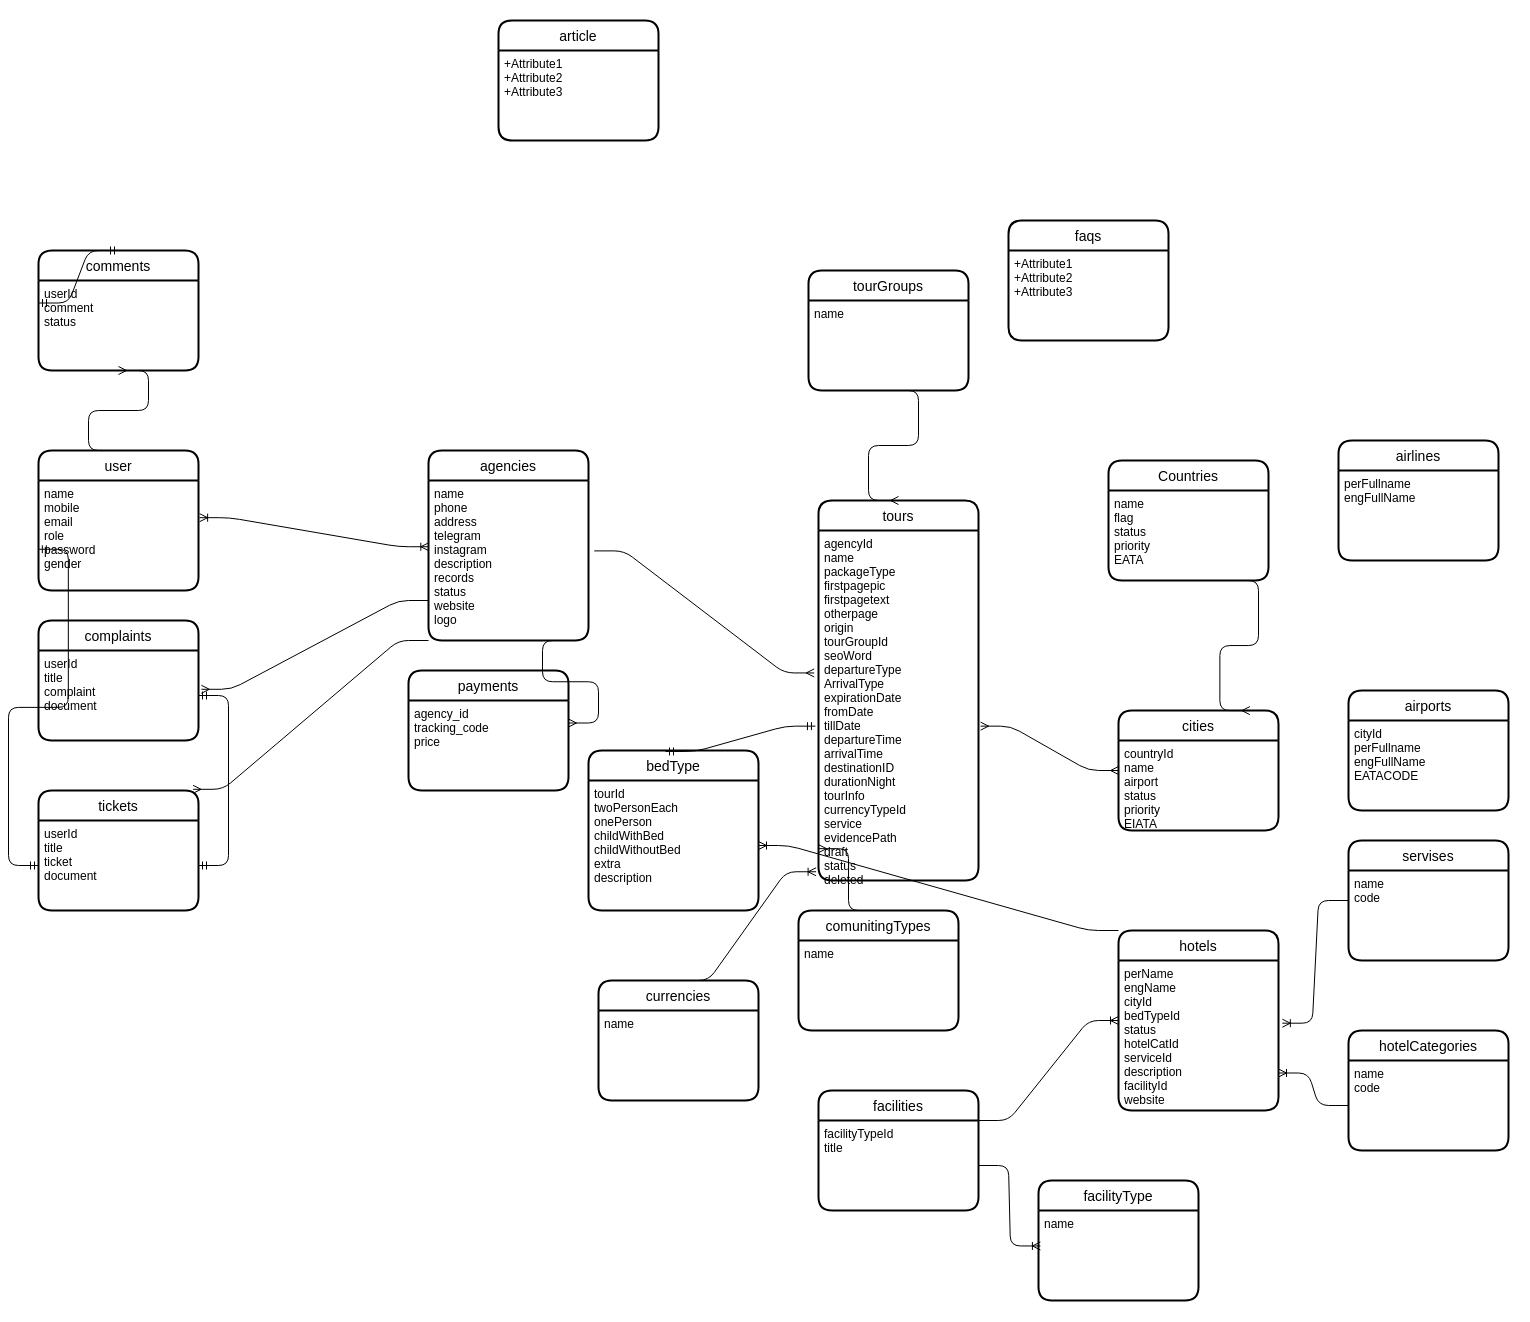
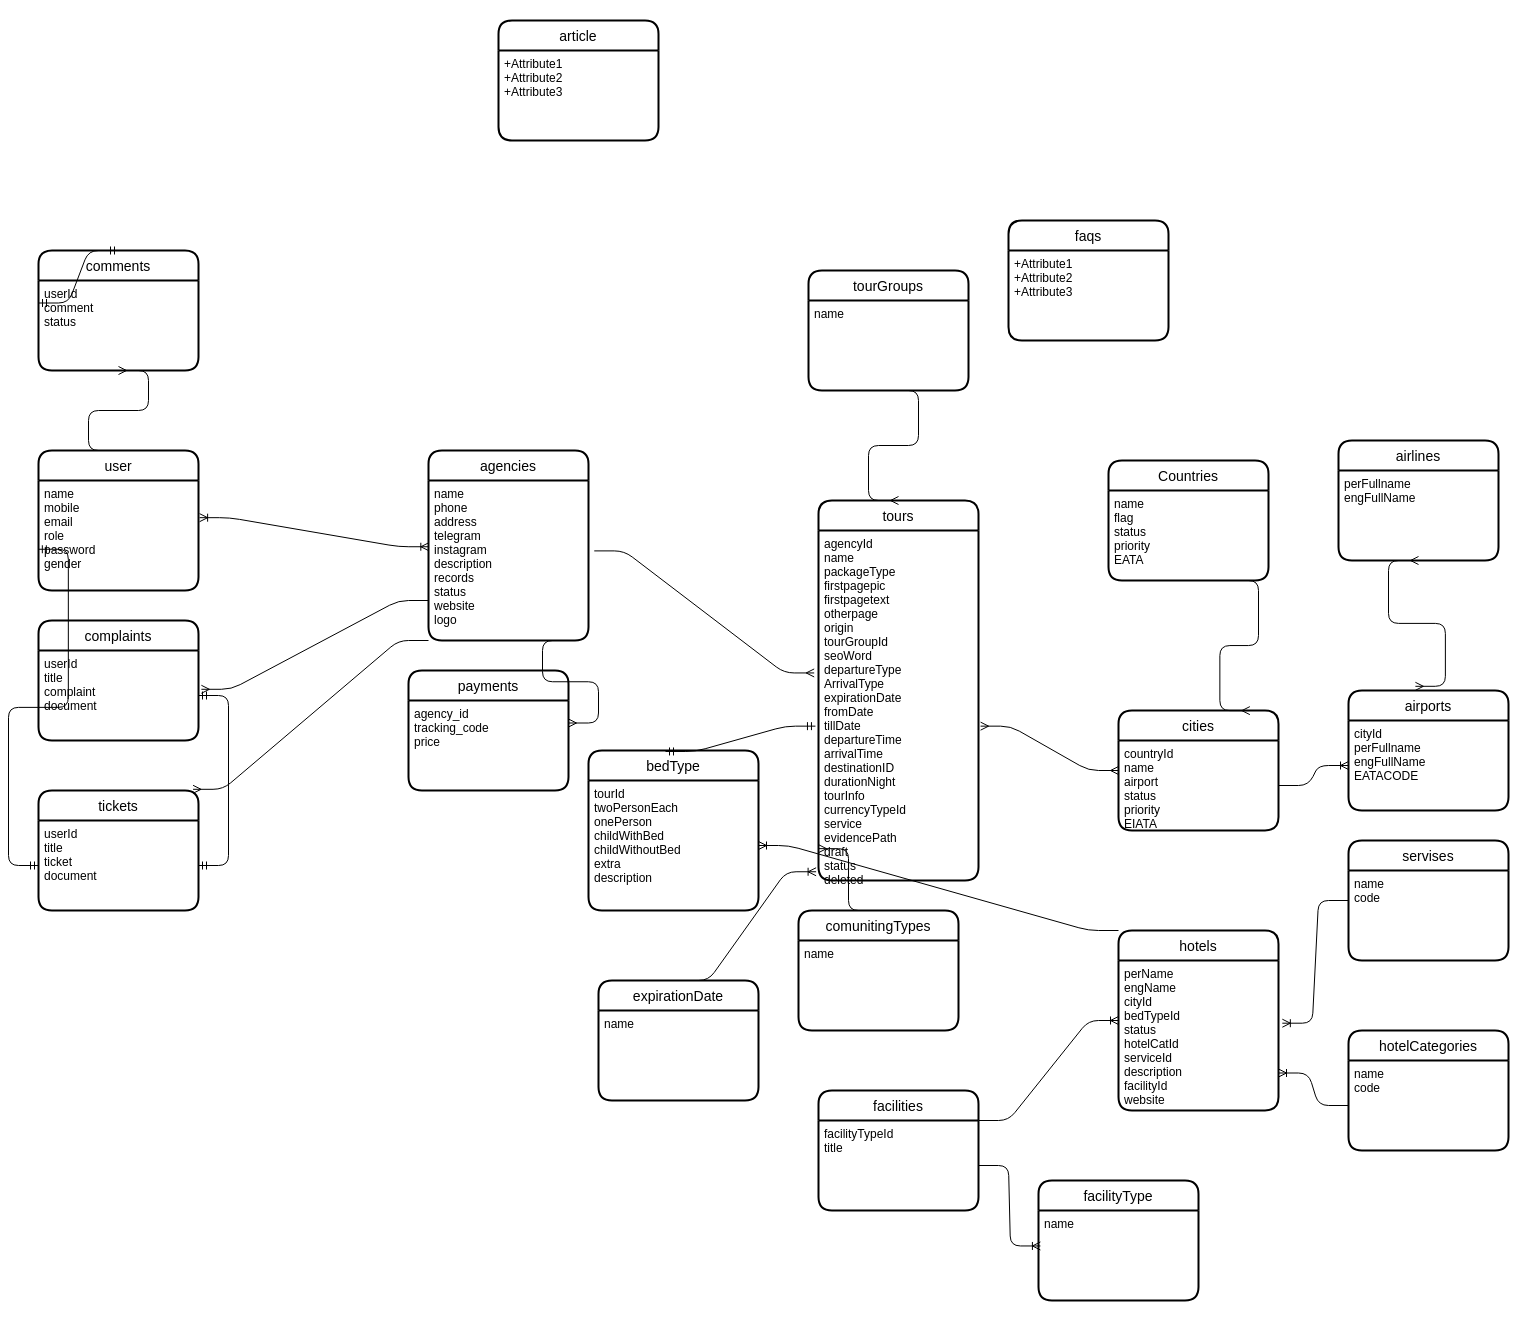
none -> (1429, 623)
none -> (1314, 775)
(678, 996) -> (678, 996)
